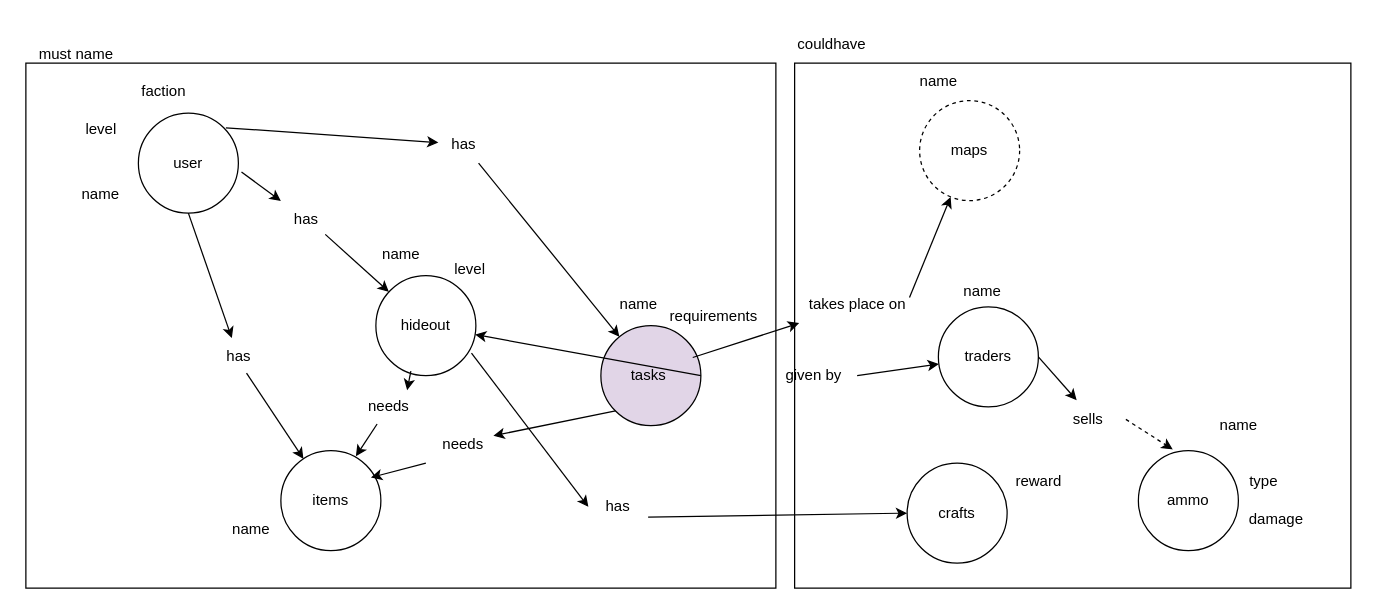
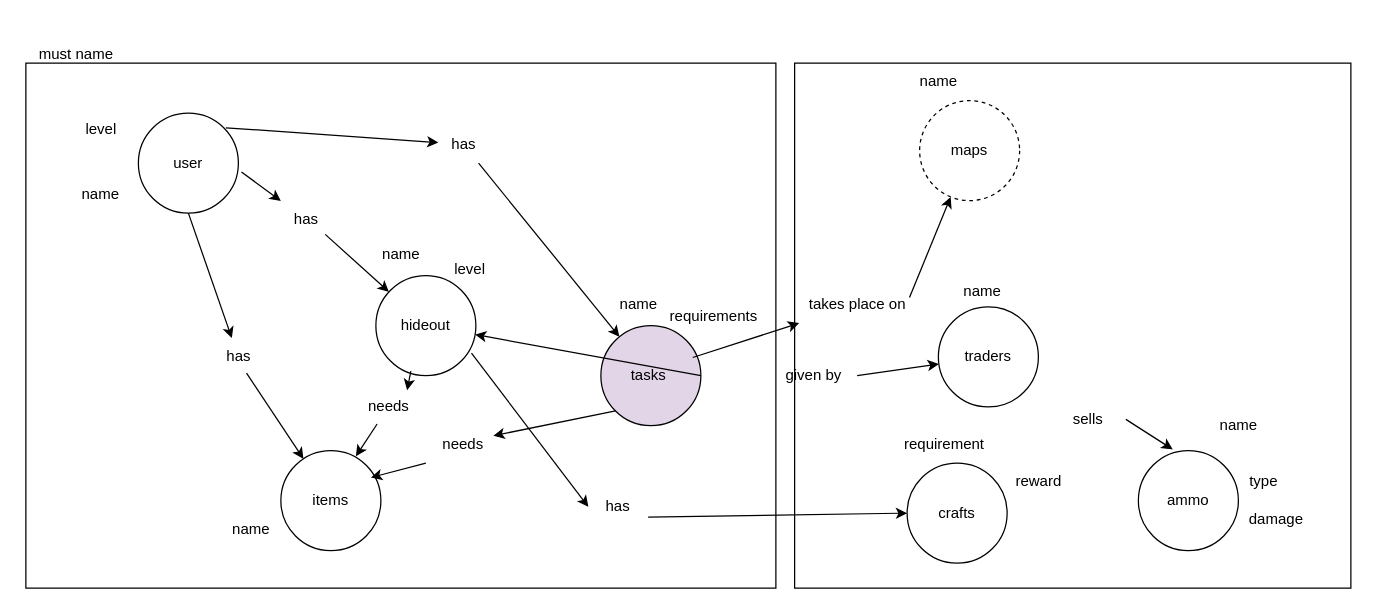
(832, 44) -> none
(163, 92) -> none
(1054, 375) -> none
(1146, 433) -> (1146, 433)
none -> (944, 444)
